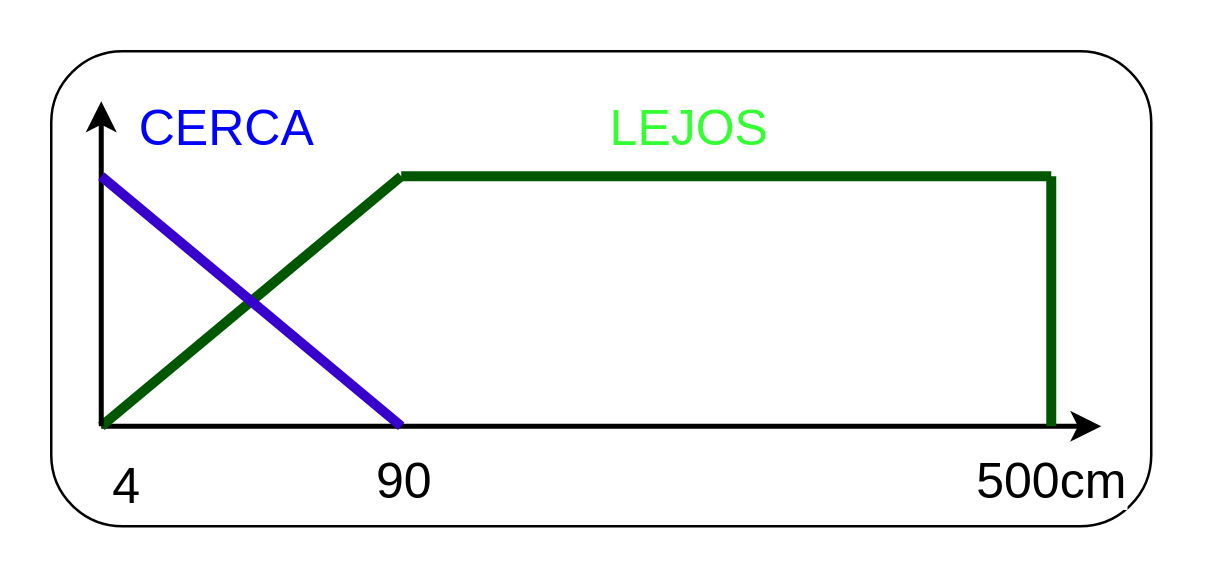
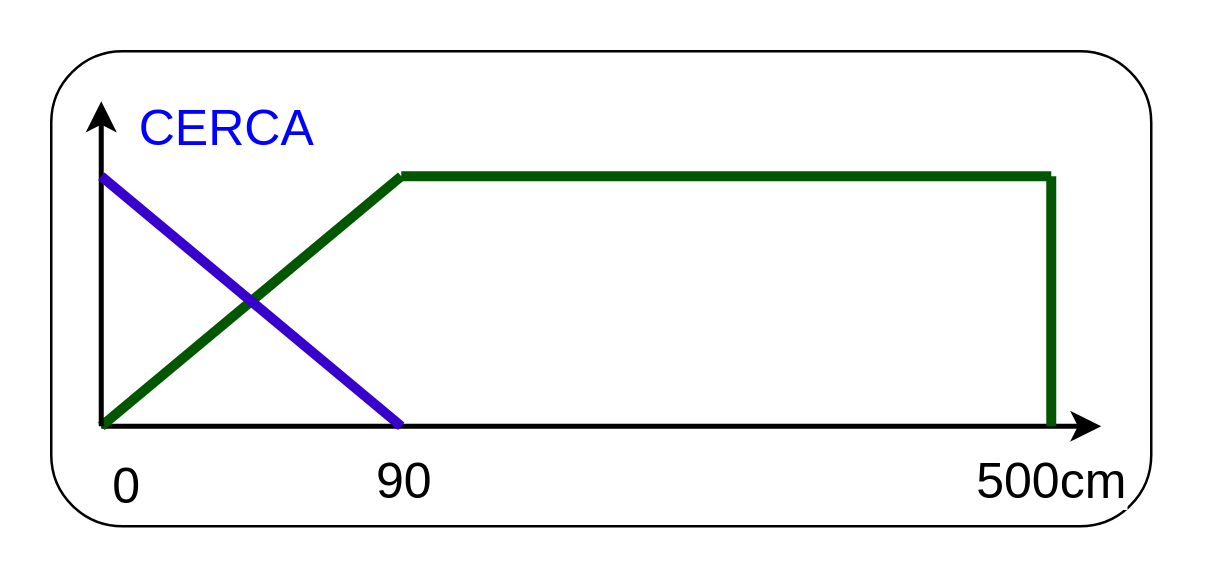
(689, 126) -> none
(128, 484) -> (128, 484)
